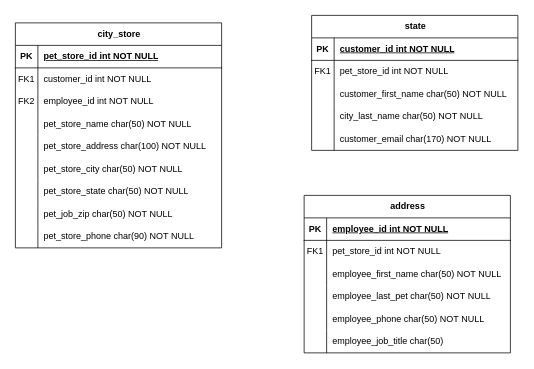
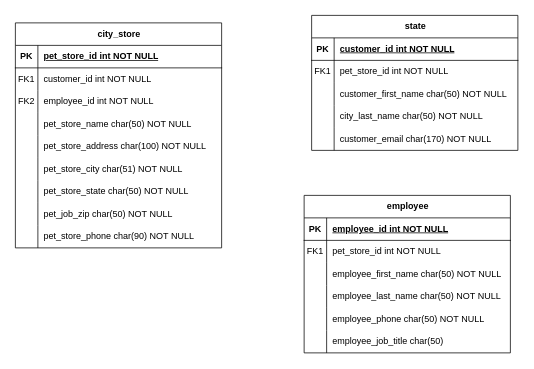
(120, 169) -> (120, 169)
(408, 207) -> (408, 207)
(415, 297) -> (417, 297)
